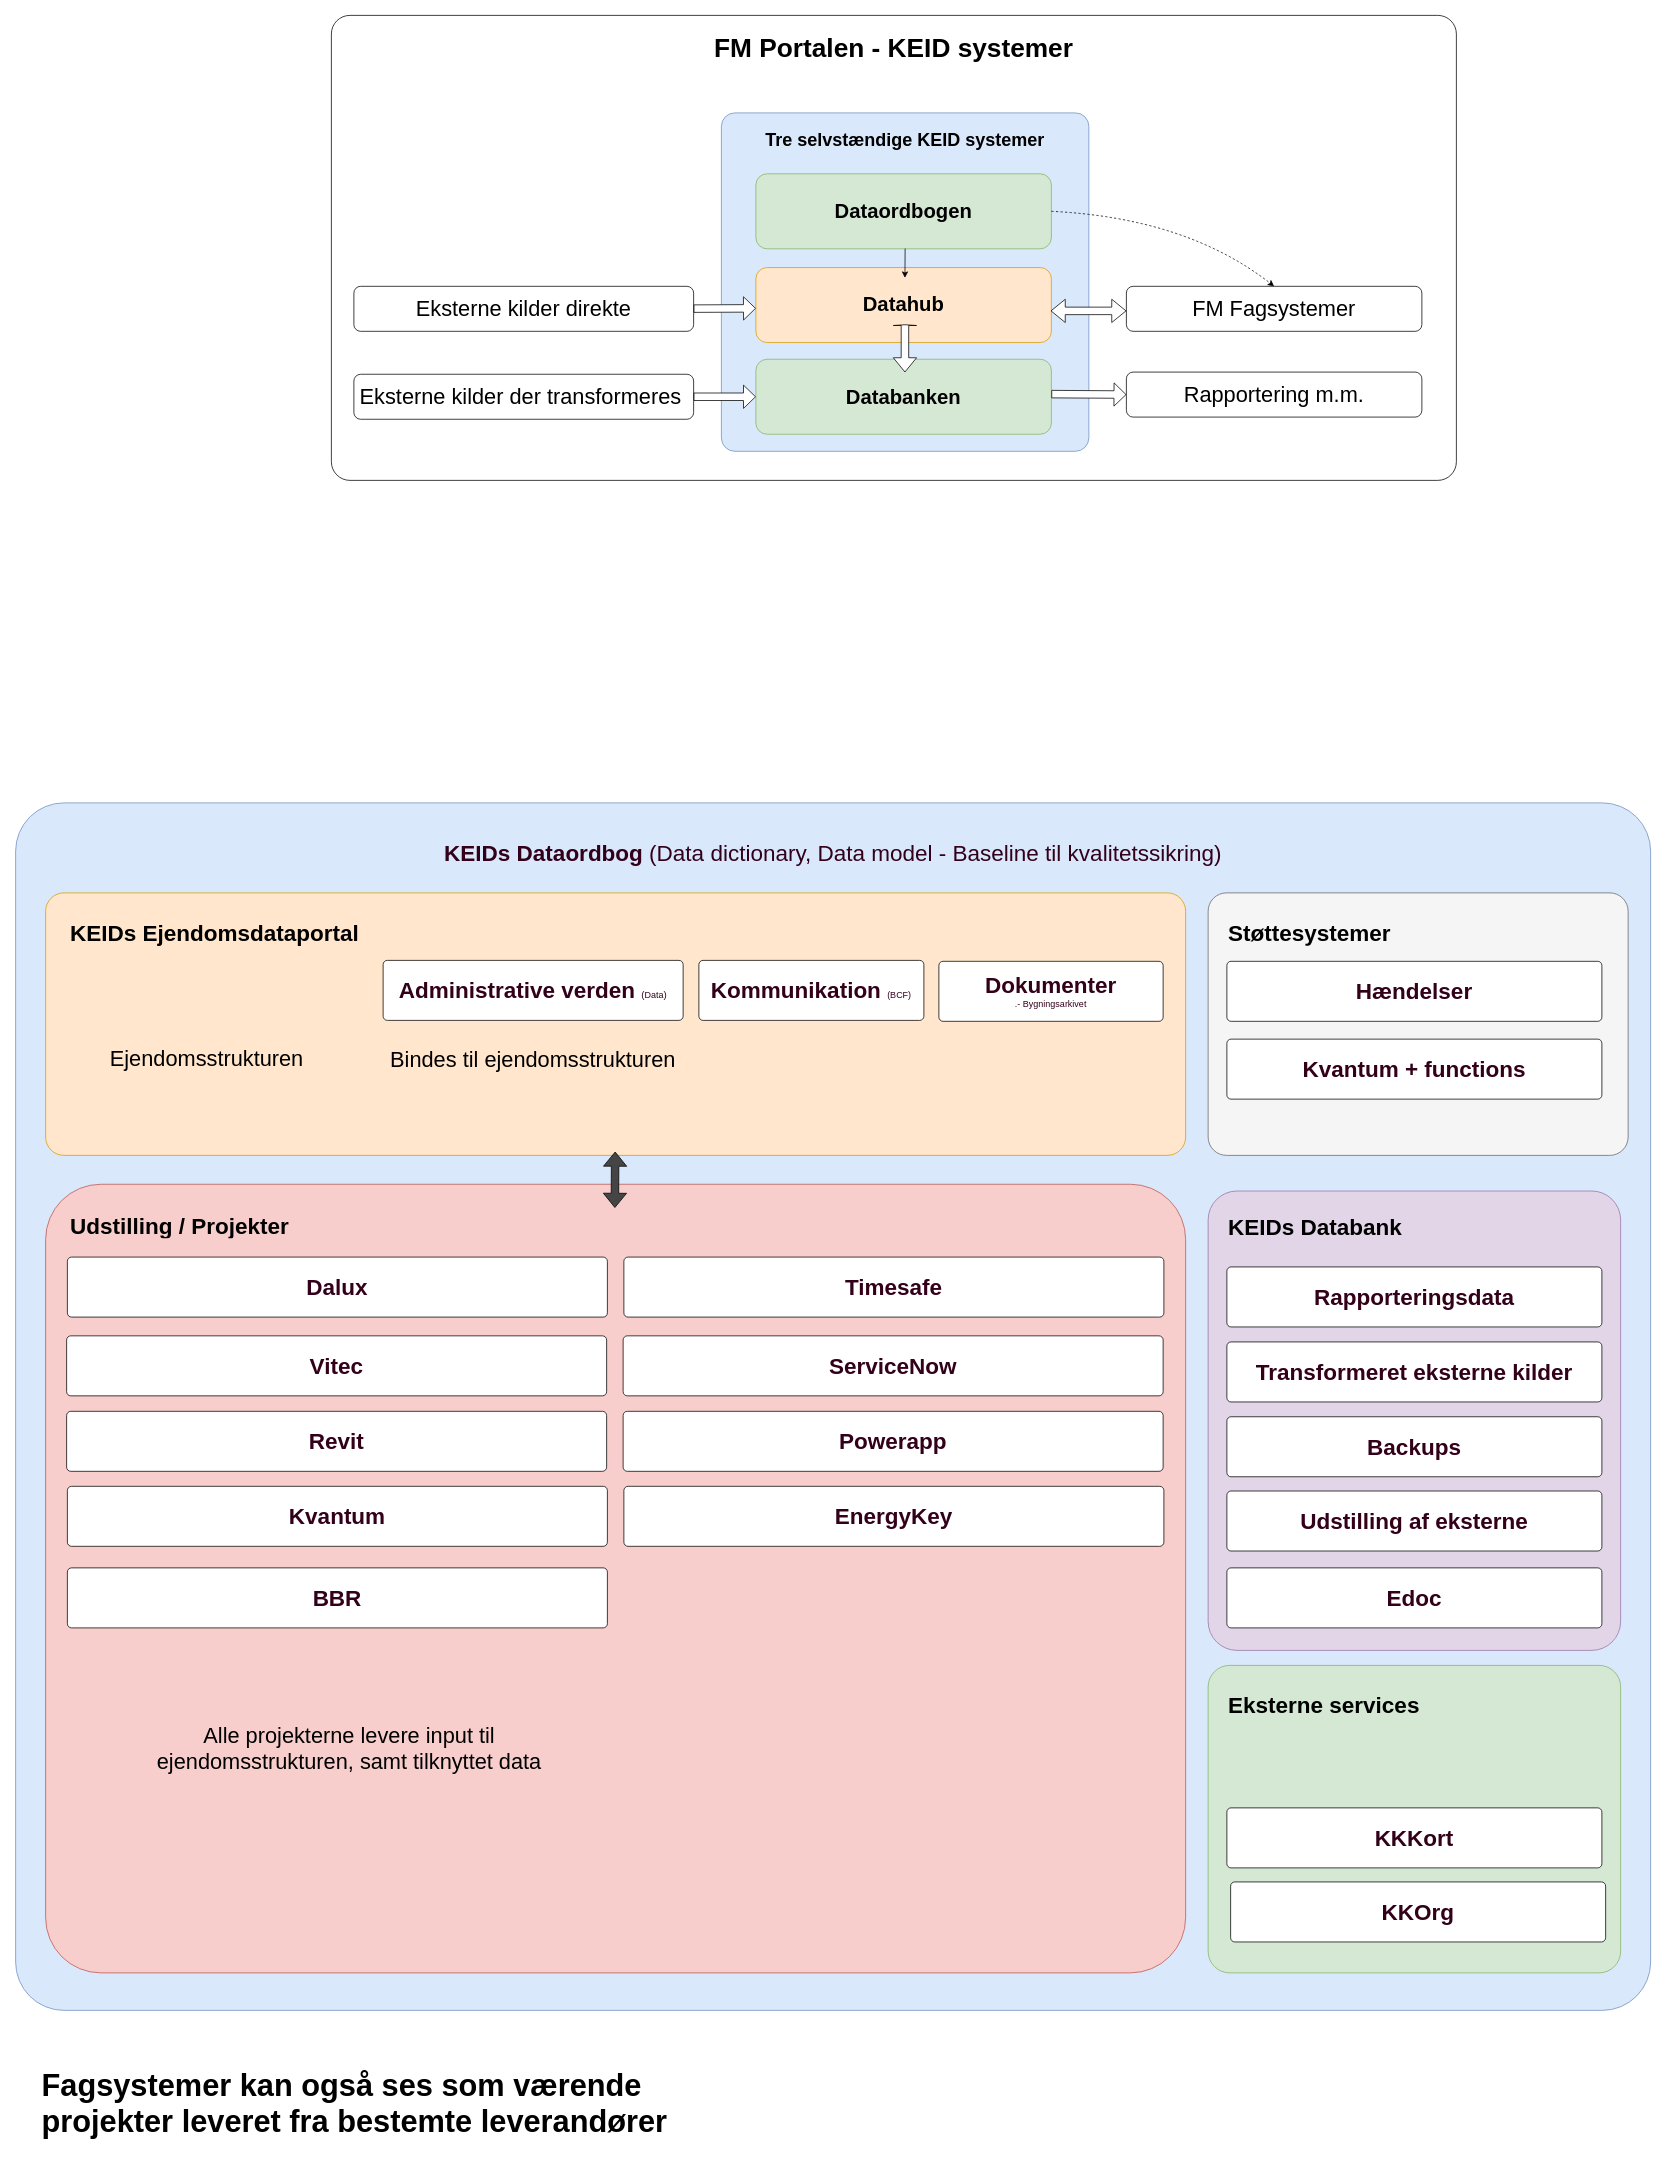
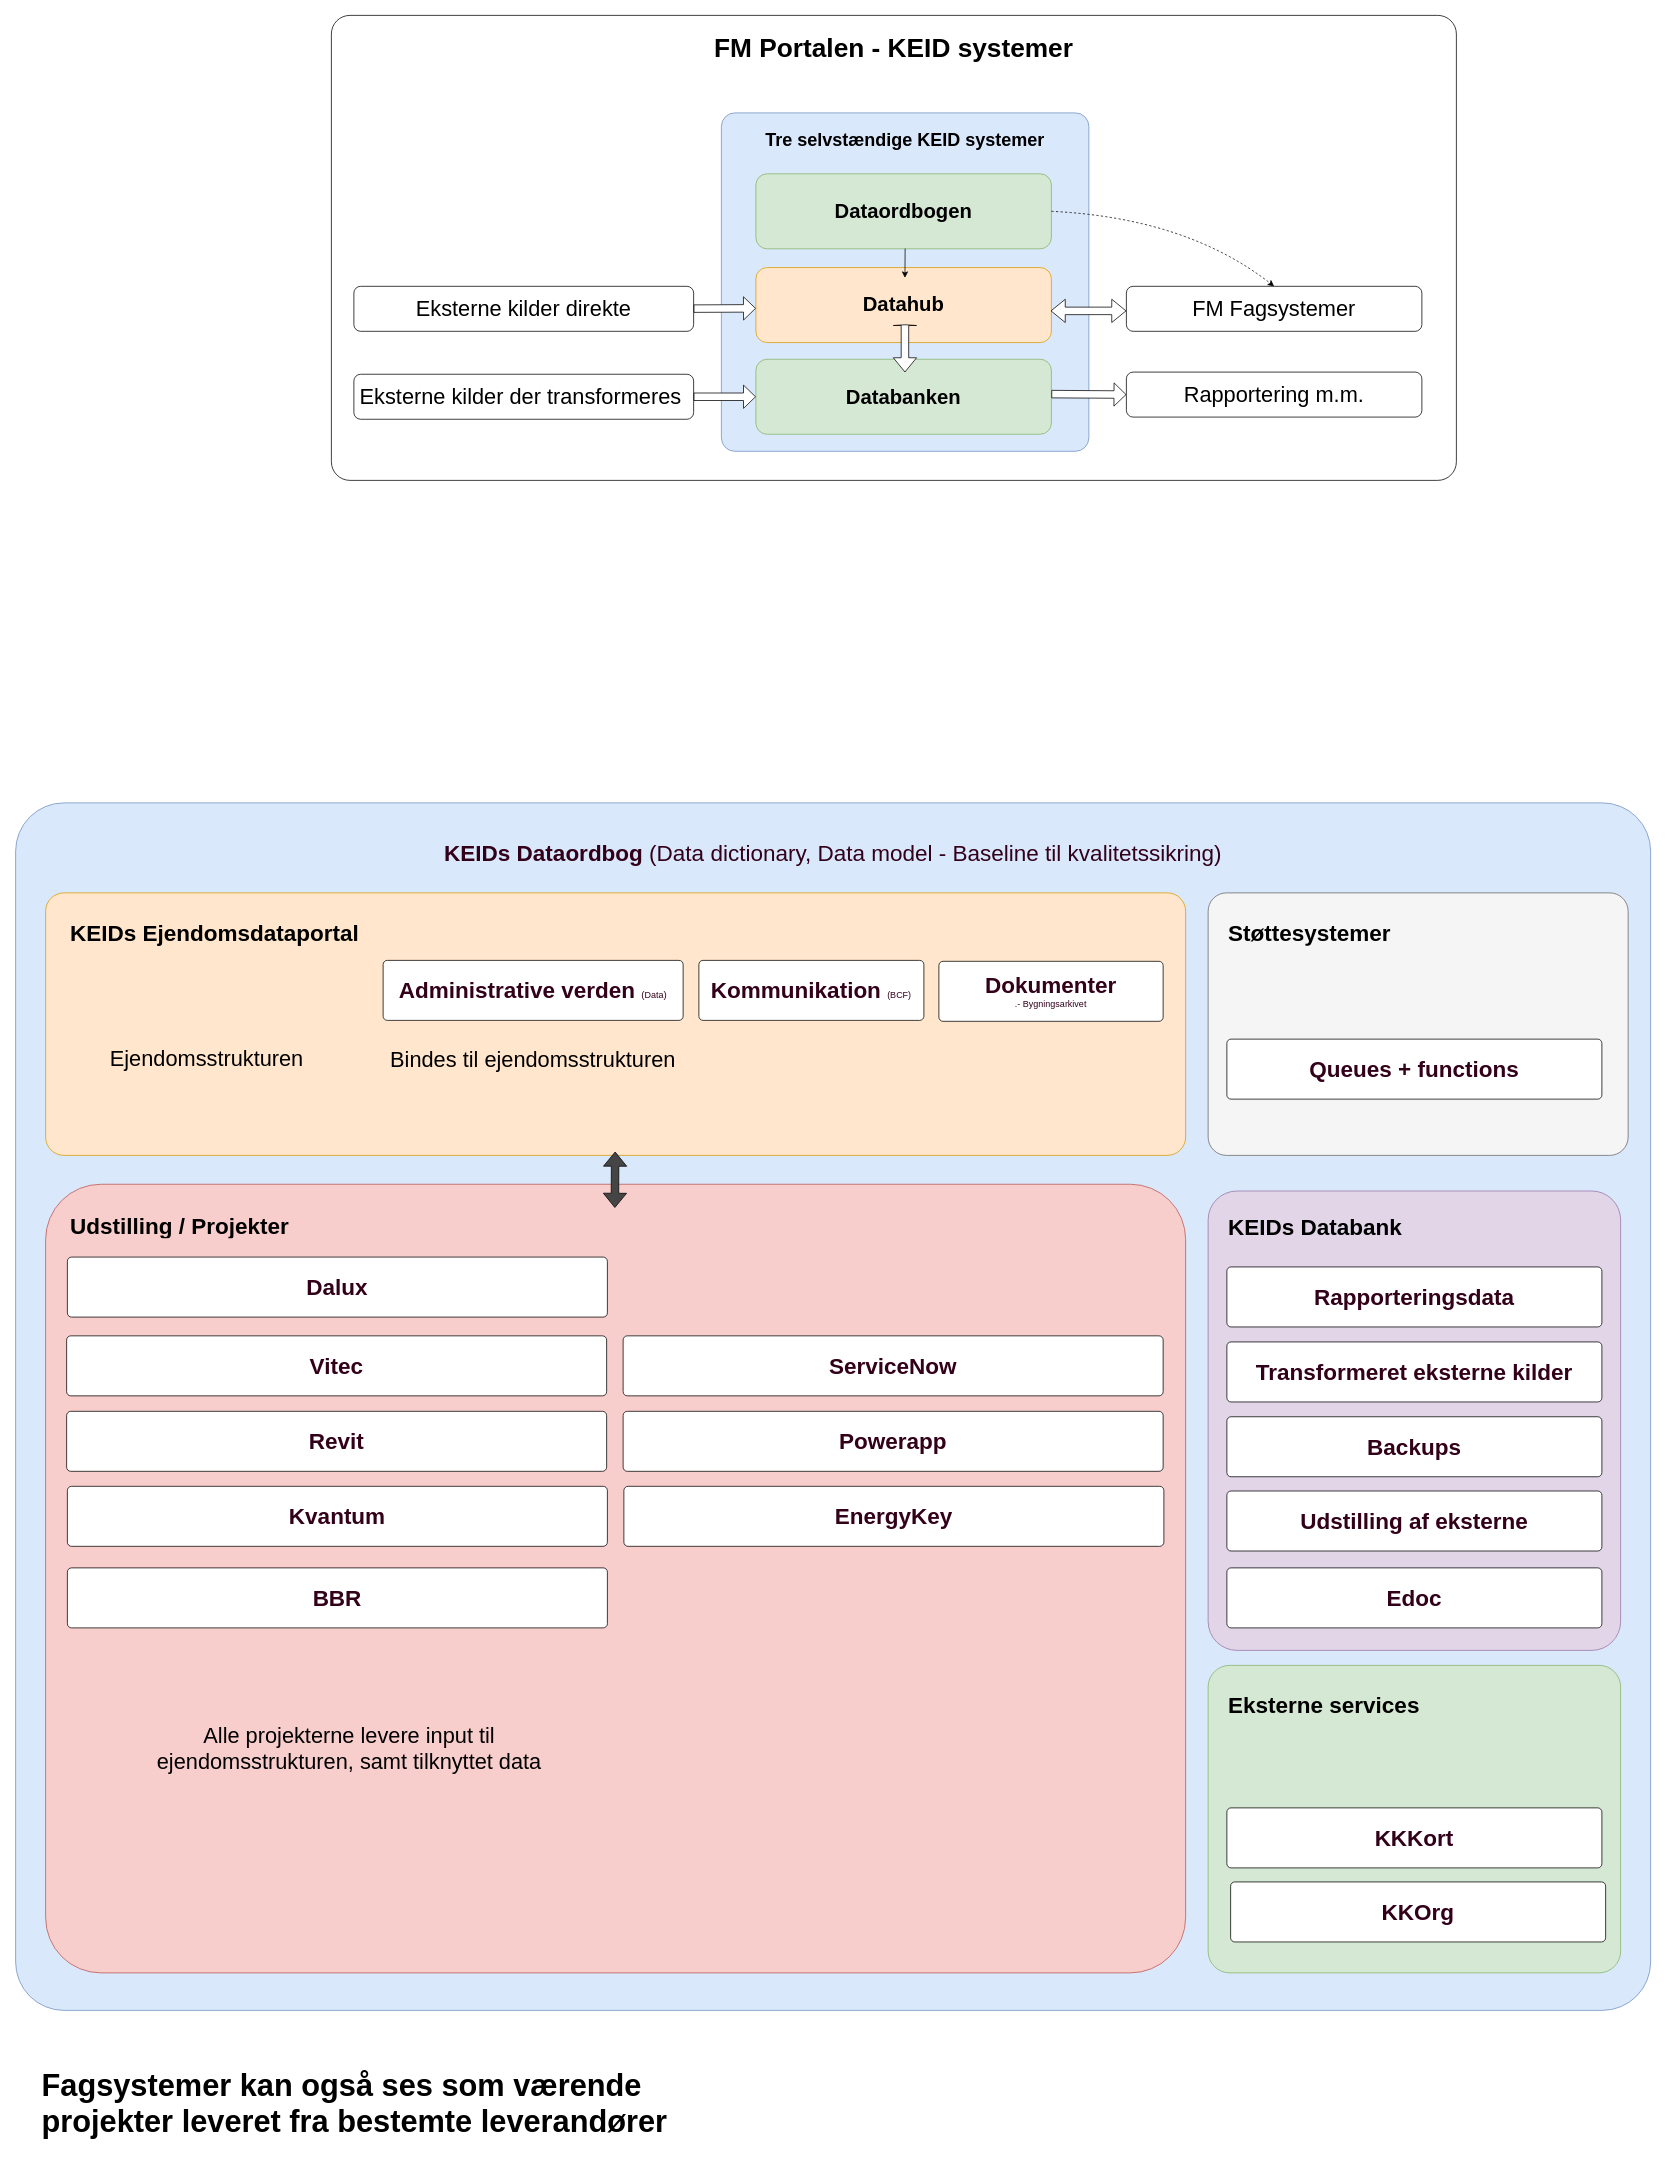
(1414, 991) -> none
(1414, 1069) -> (1414, 1069)
(894, 1287) -> none
